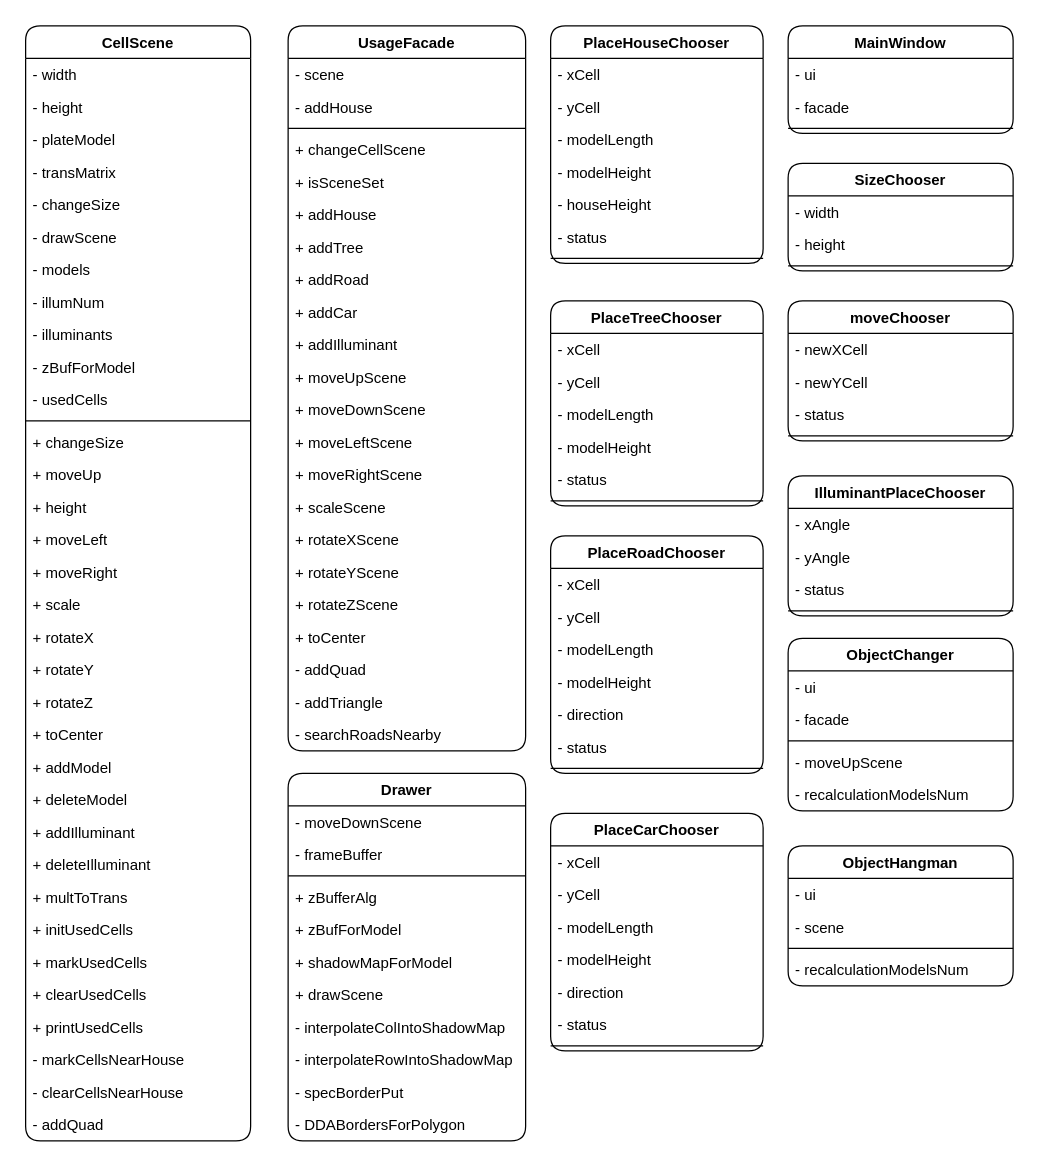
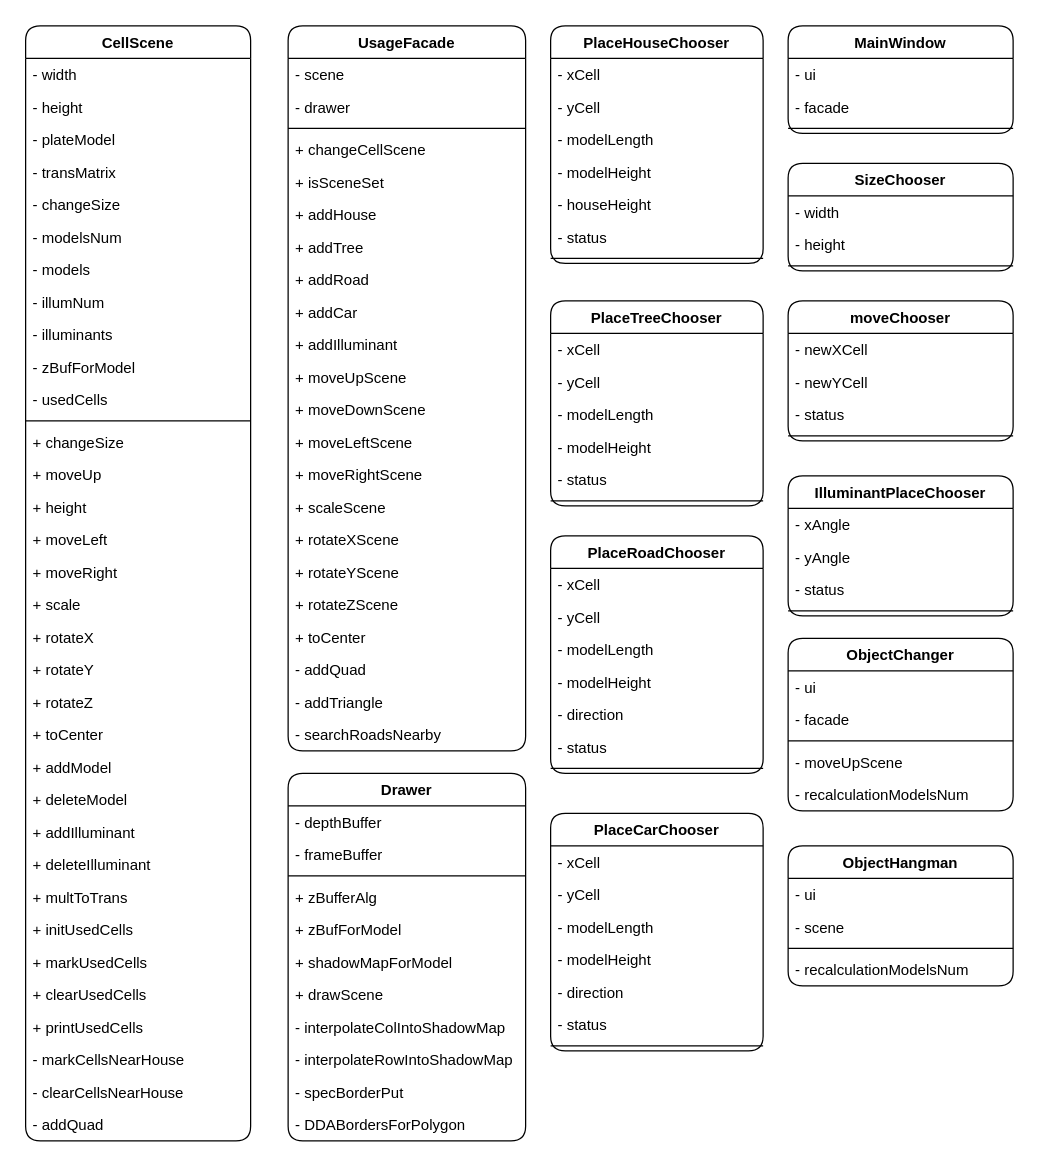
(337, 108) -> (329, 108)
(79, 238) -> (77, 238)
(358, 823) -> (350, 823)
